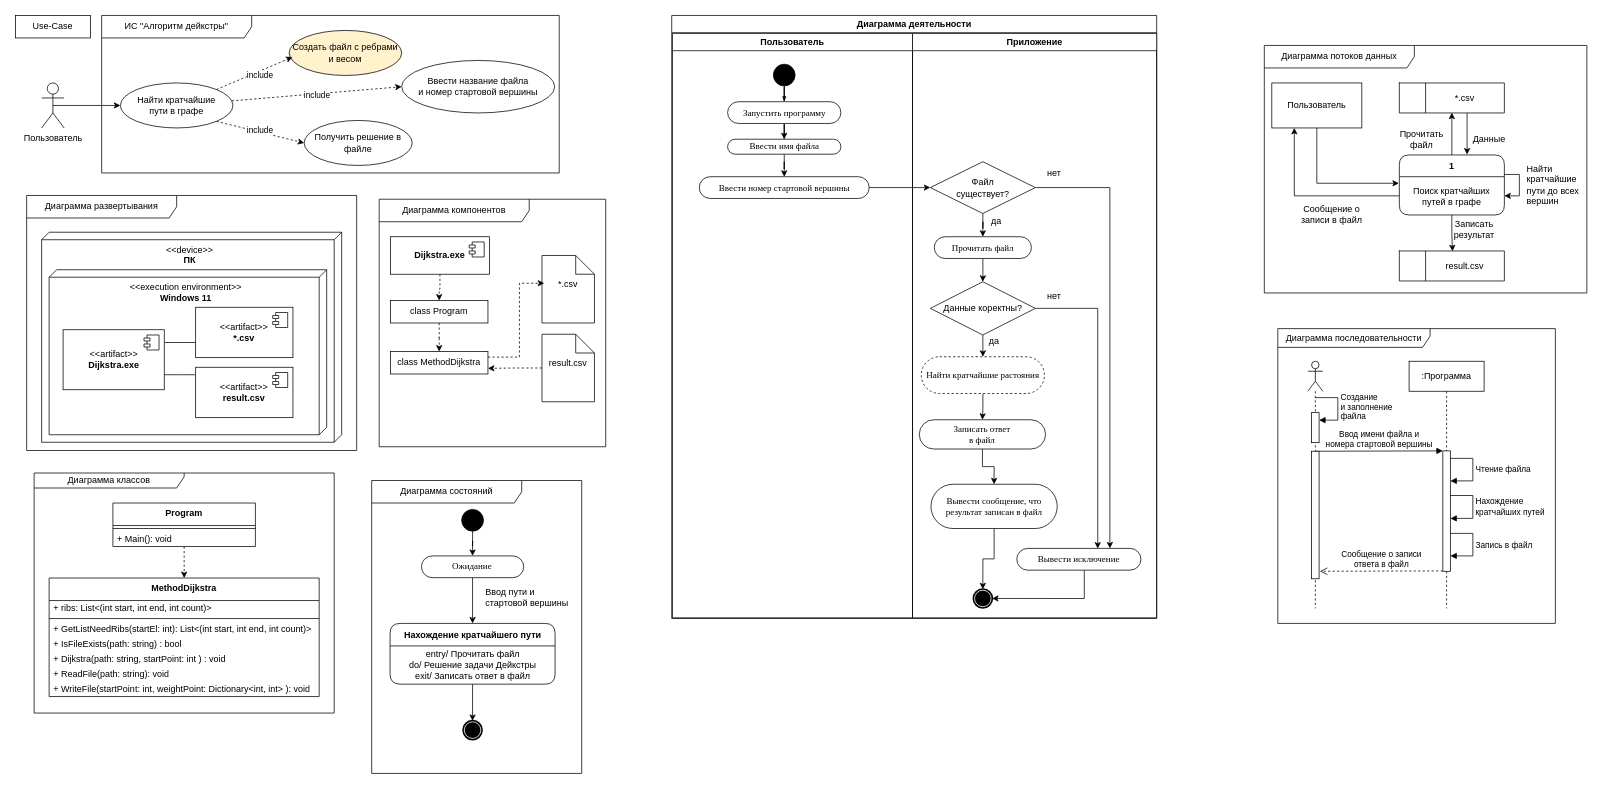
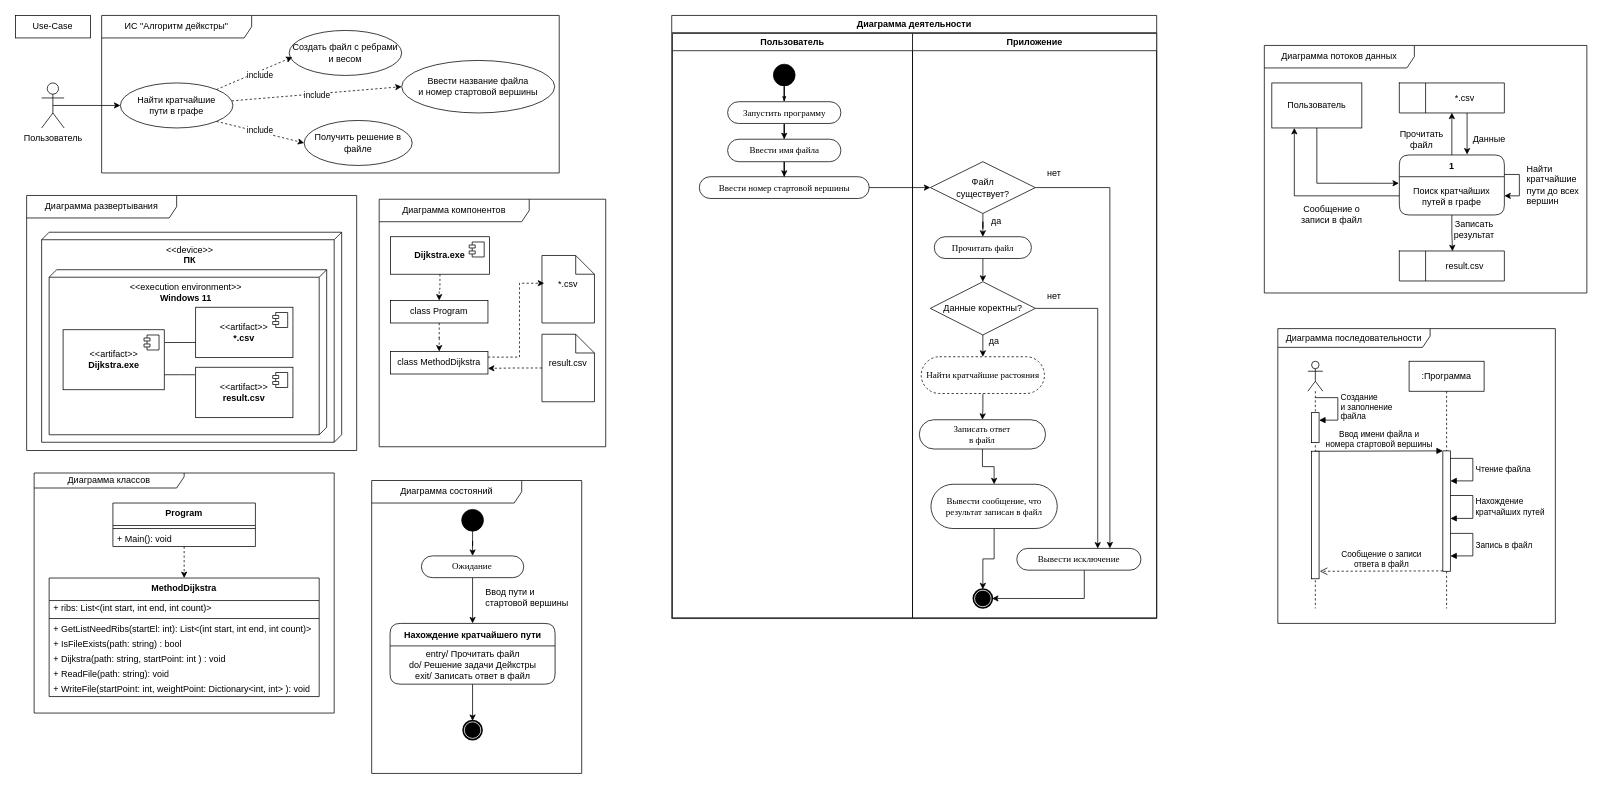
(345, 53) -> (345, 53)
(784, 147) -> (784, 150)
